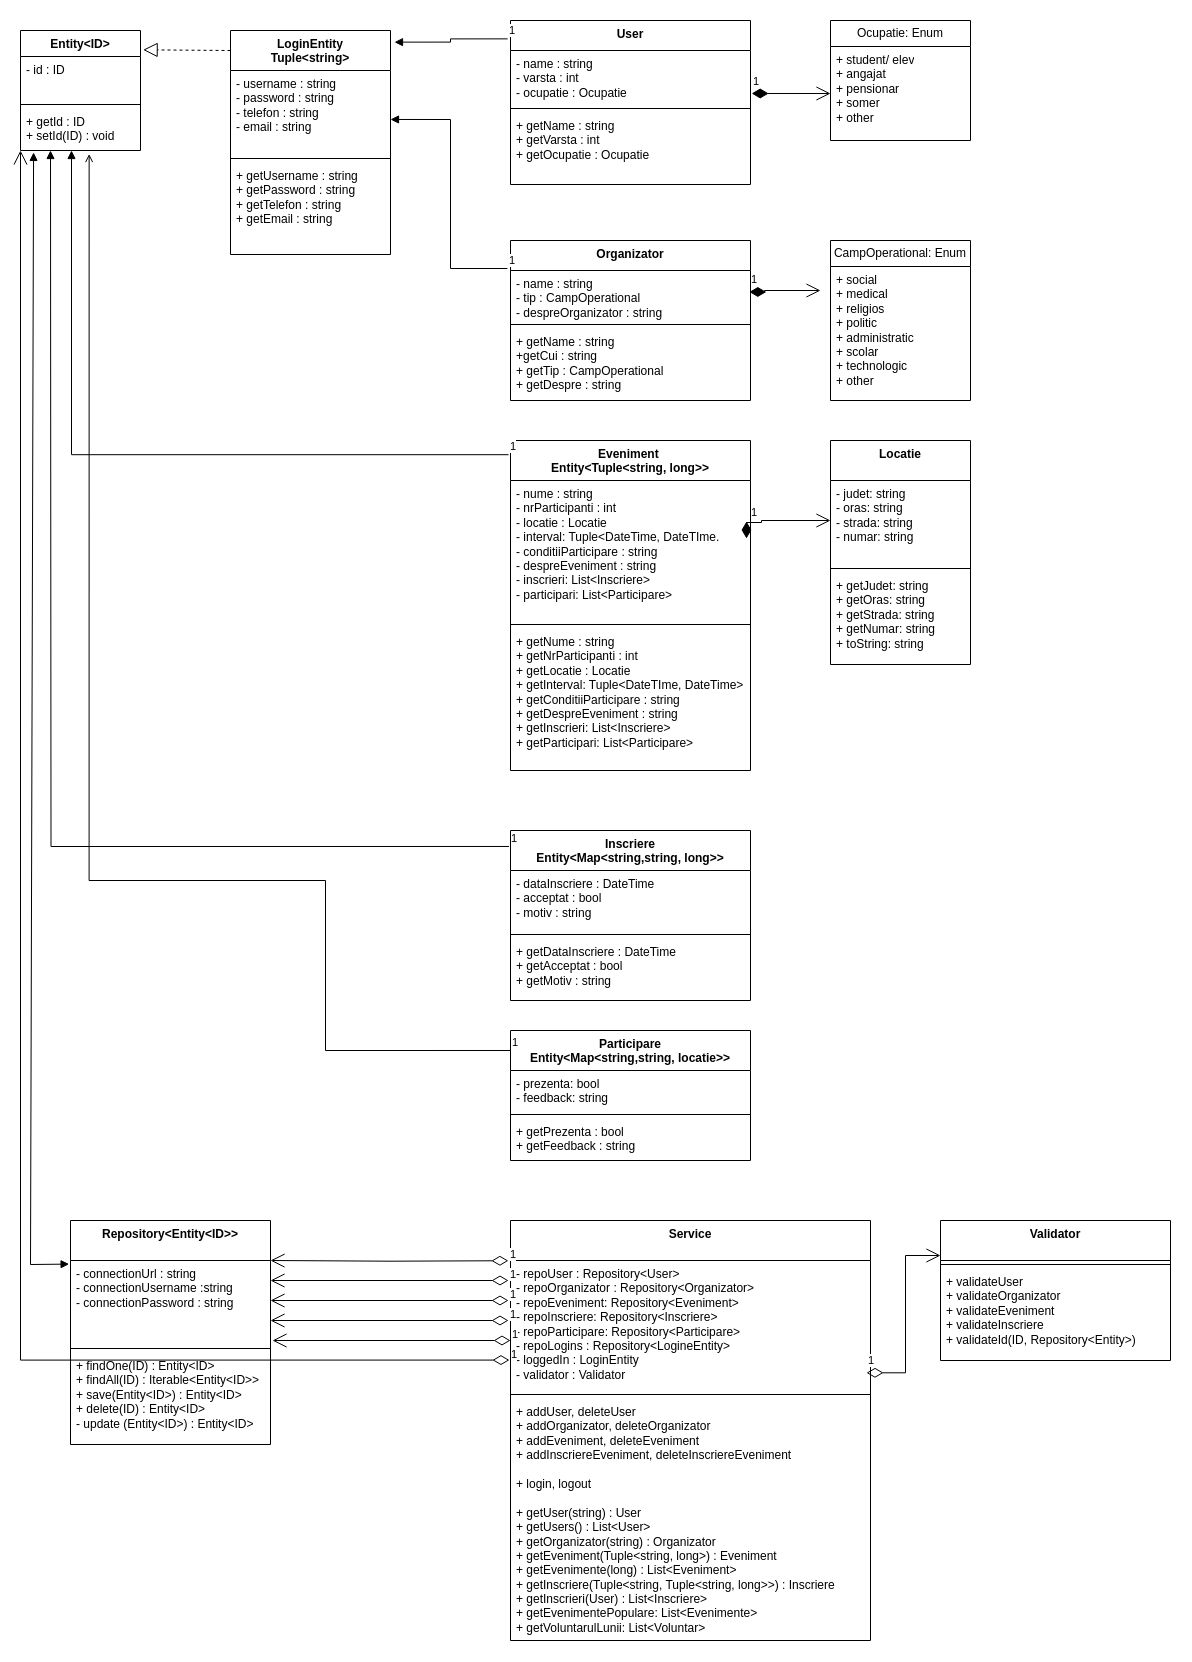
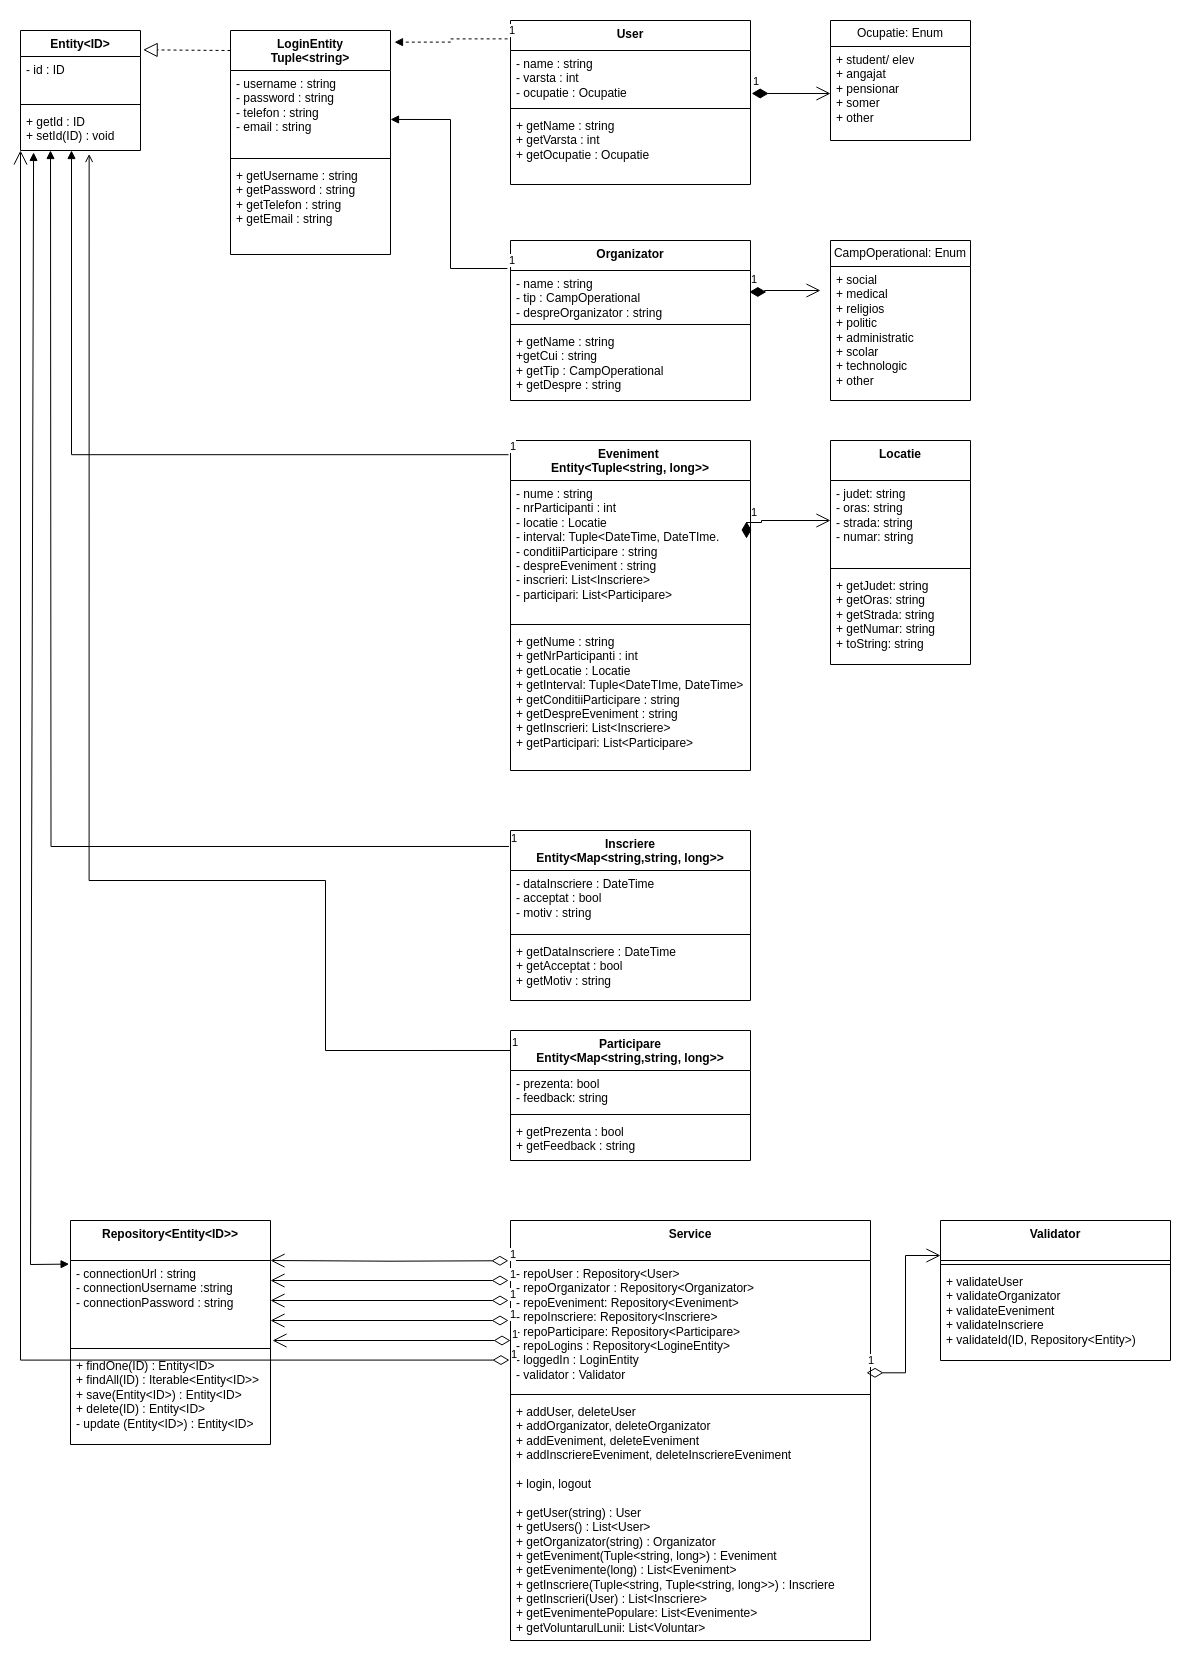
(453, 39) -> (453, 39)
(631, 1052) -> (631, 1052)
